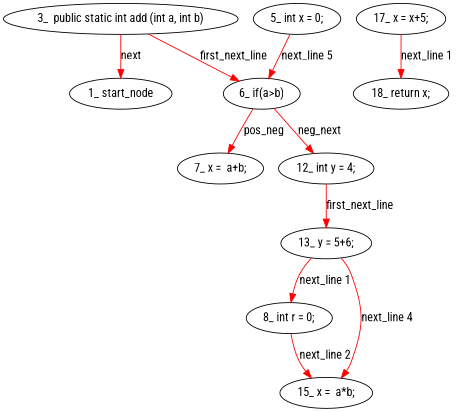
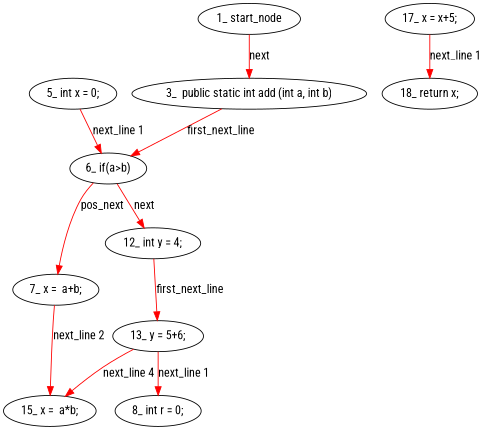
(121, 52) -> (249, 52)
(307, 56) -> (119, 131)
(264, 131) -> (103, 206)
(320, 131) -> (145, 206)
(296, 354) -> (52, 346)
